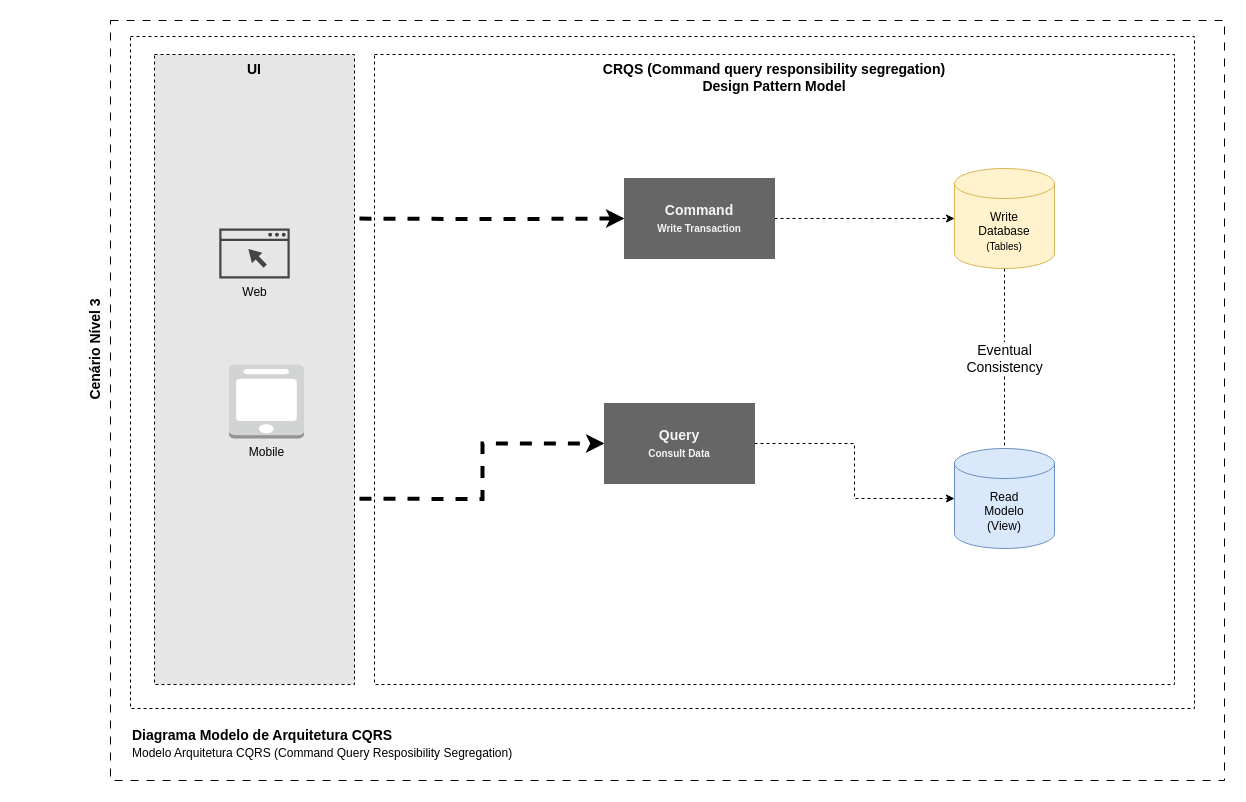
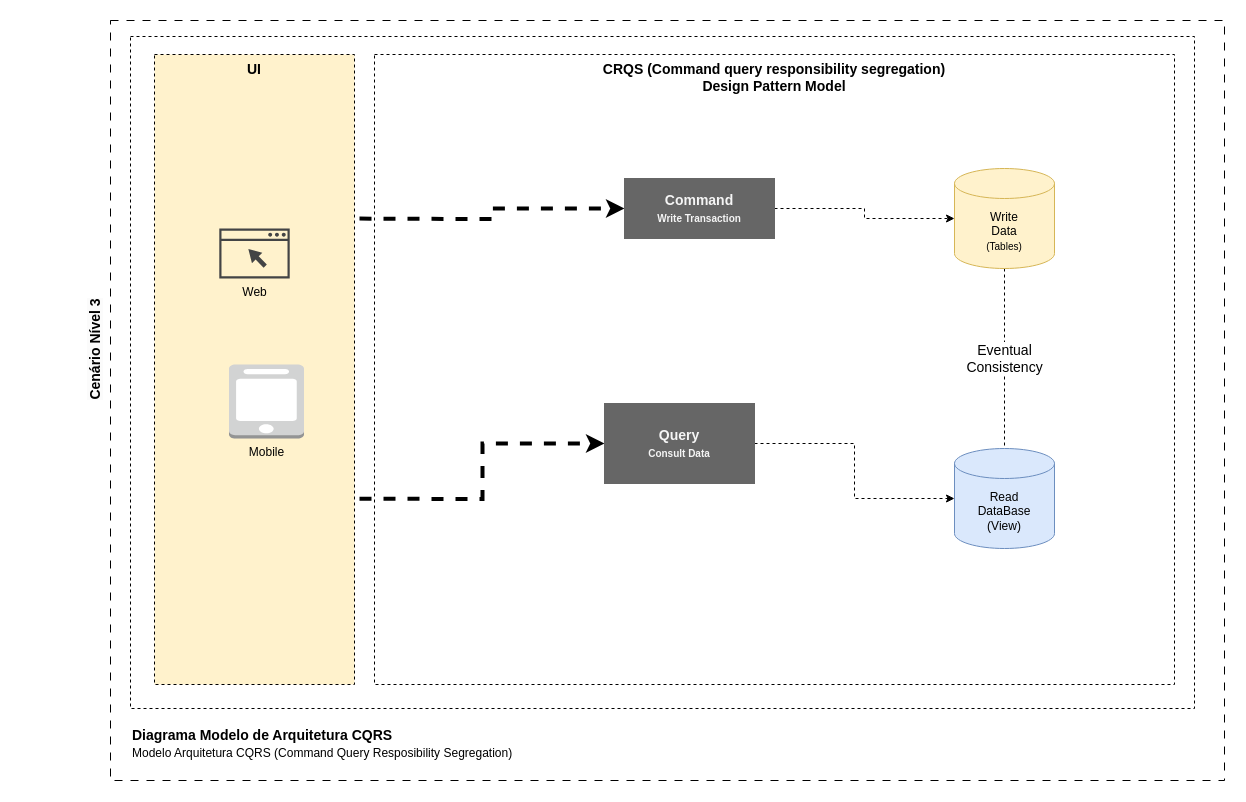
(255, 70) -> (255, 70)
(700, 219) -> (700, 209)
(1005, 232) -> (1005, 232)
(1005, 512) -> (1005, 512)
